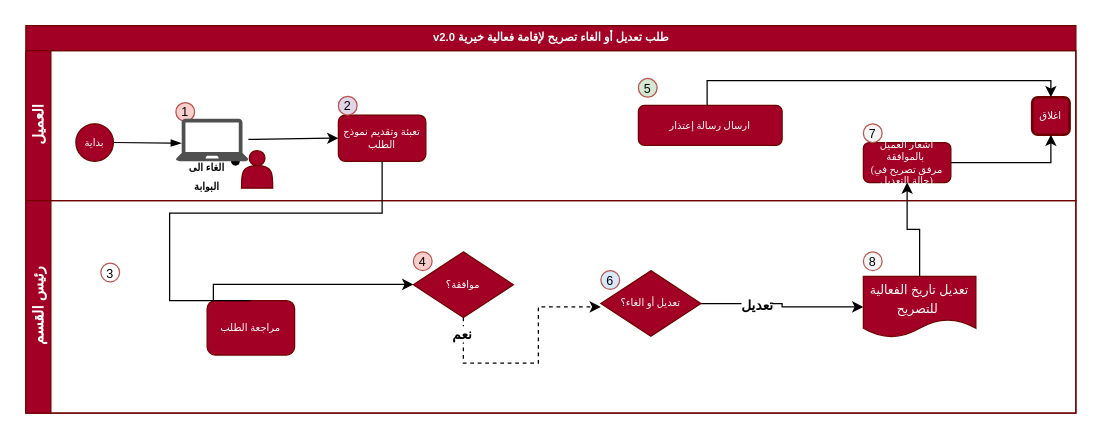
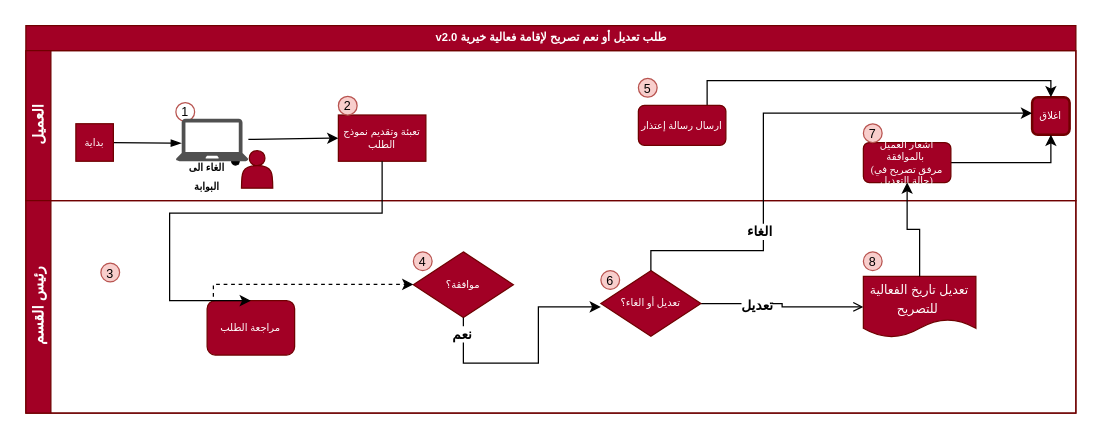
(551, 38) -> (551, 38)
(648, 88) -> (648, 88)
(348, 106) -> (348, 106)
(185, 112) -> (185, 112)
none -> (763, 118)
(710, 125) -> (682, 125)
(873, 133) -> (873, 133)
(382, 138) -> (382, 138)
(94, 143) -> (94, 143)
(873, 261) -> (873, 261)
(110, 273) -> (110, 273)
(610, 280) -> (610, 280)
(302, 284) -> (302, 284)
(244, 301) -> (241, 301)
(853, 307) -> (855, 307)
(538, 356) -> (538, 356)
